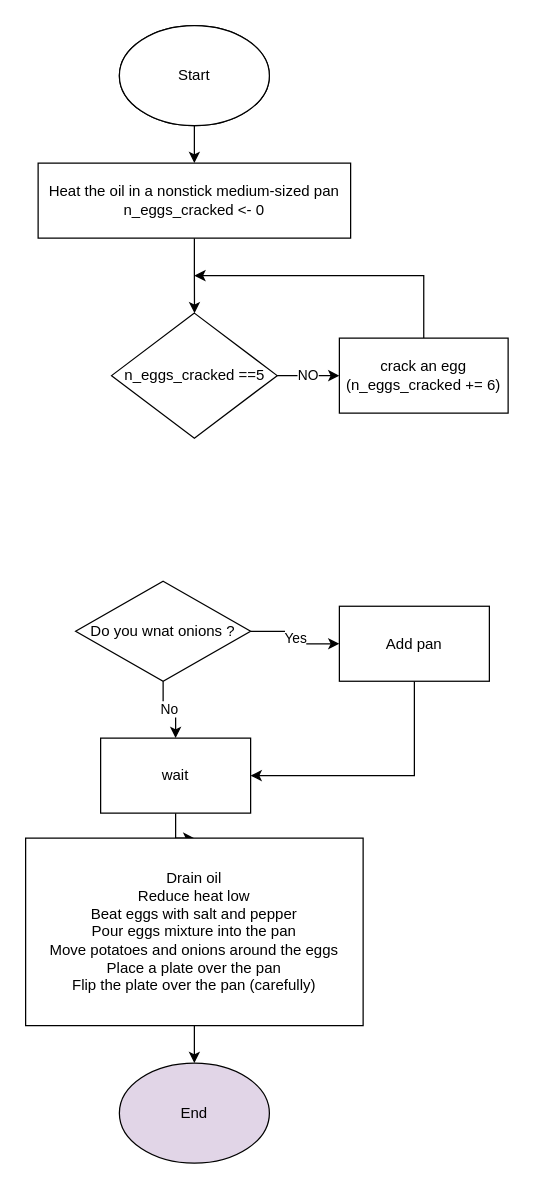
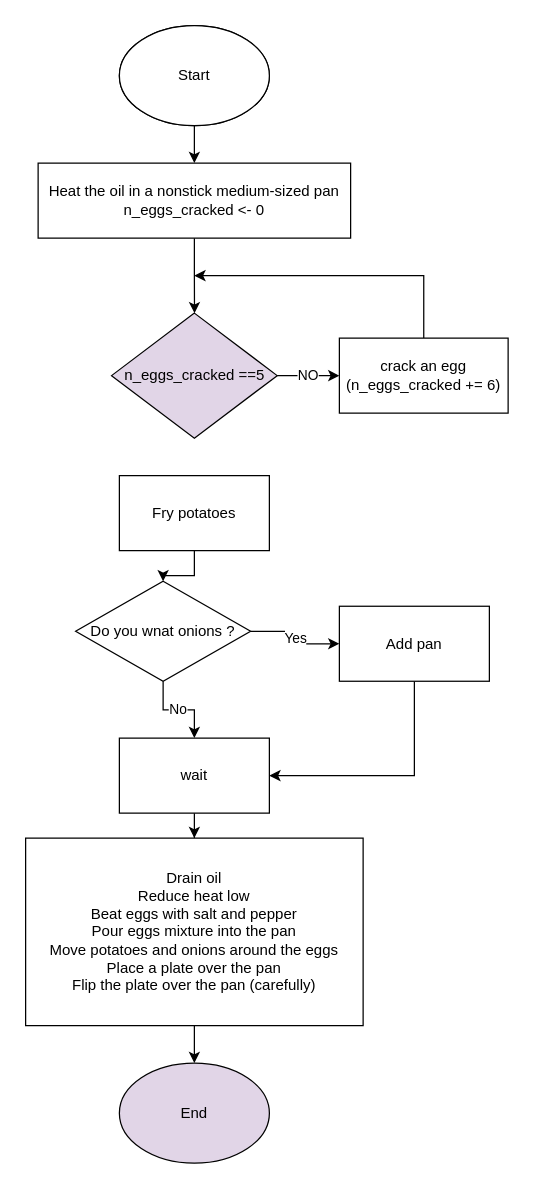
(194, 376) -> (194, 376)
none -> (194, 513)
none -> (190, 576)
(176, 776) -> (194, 776)
